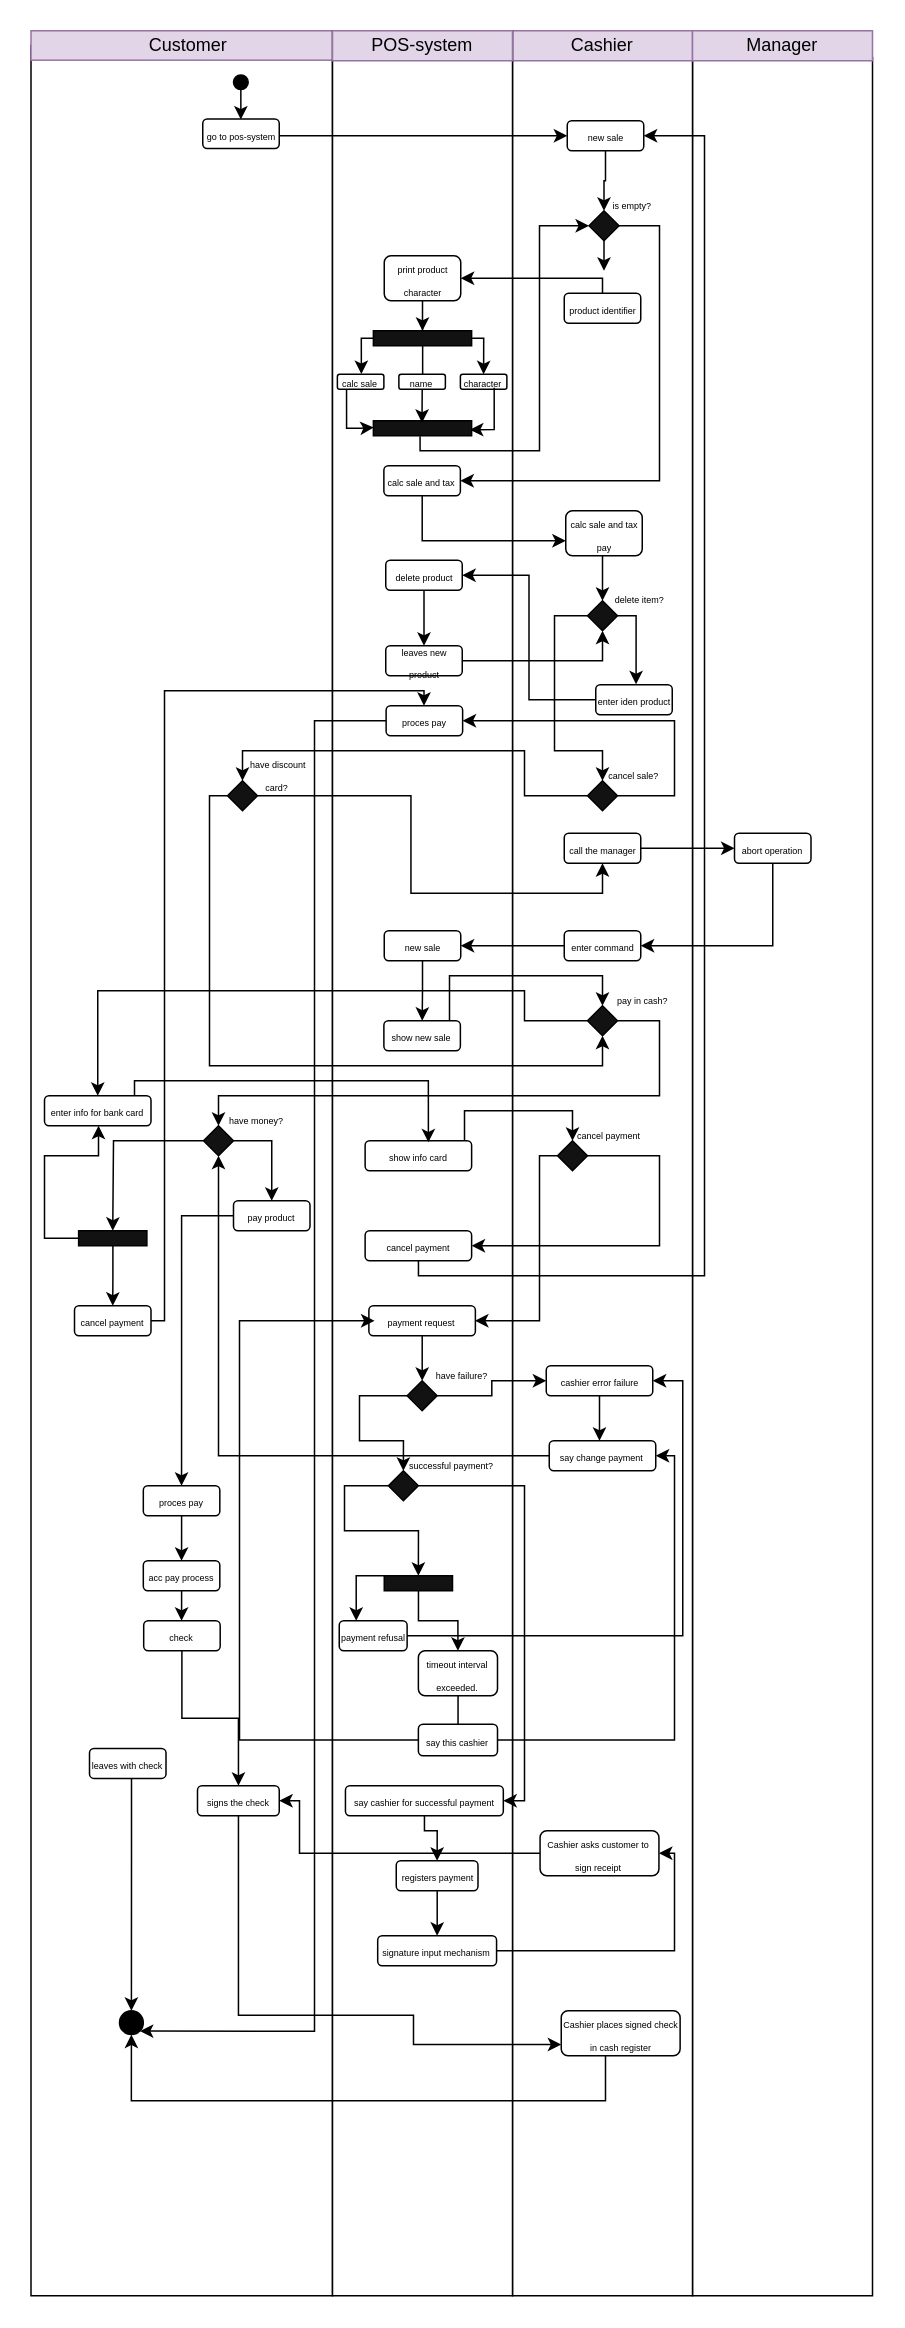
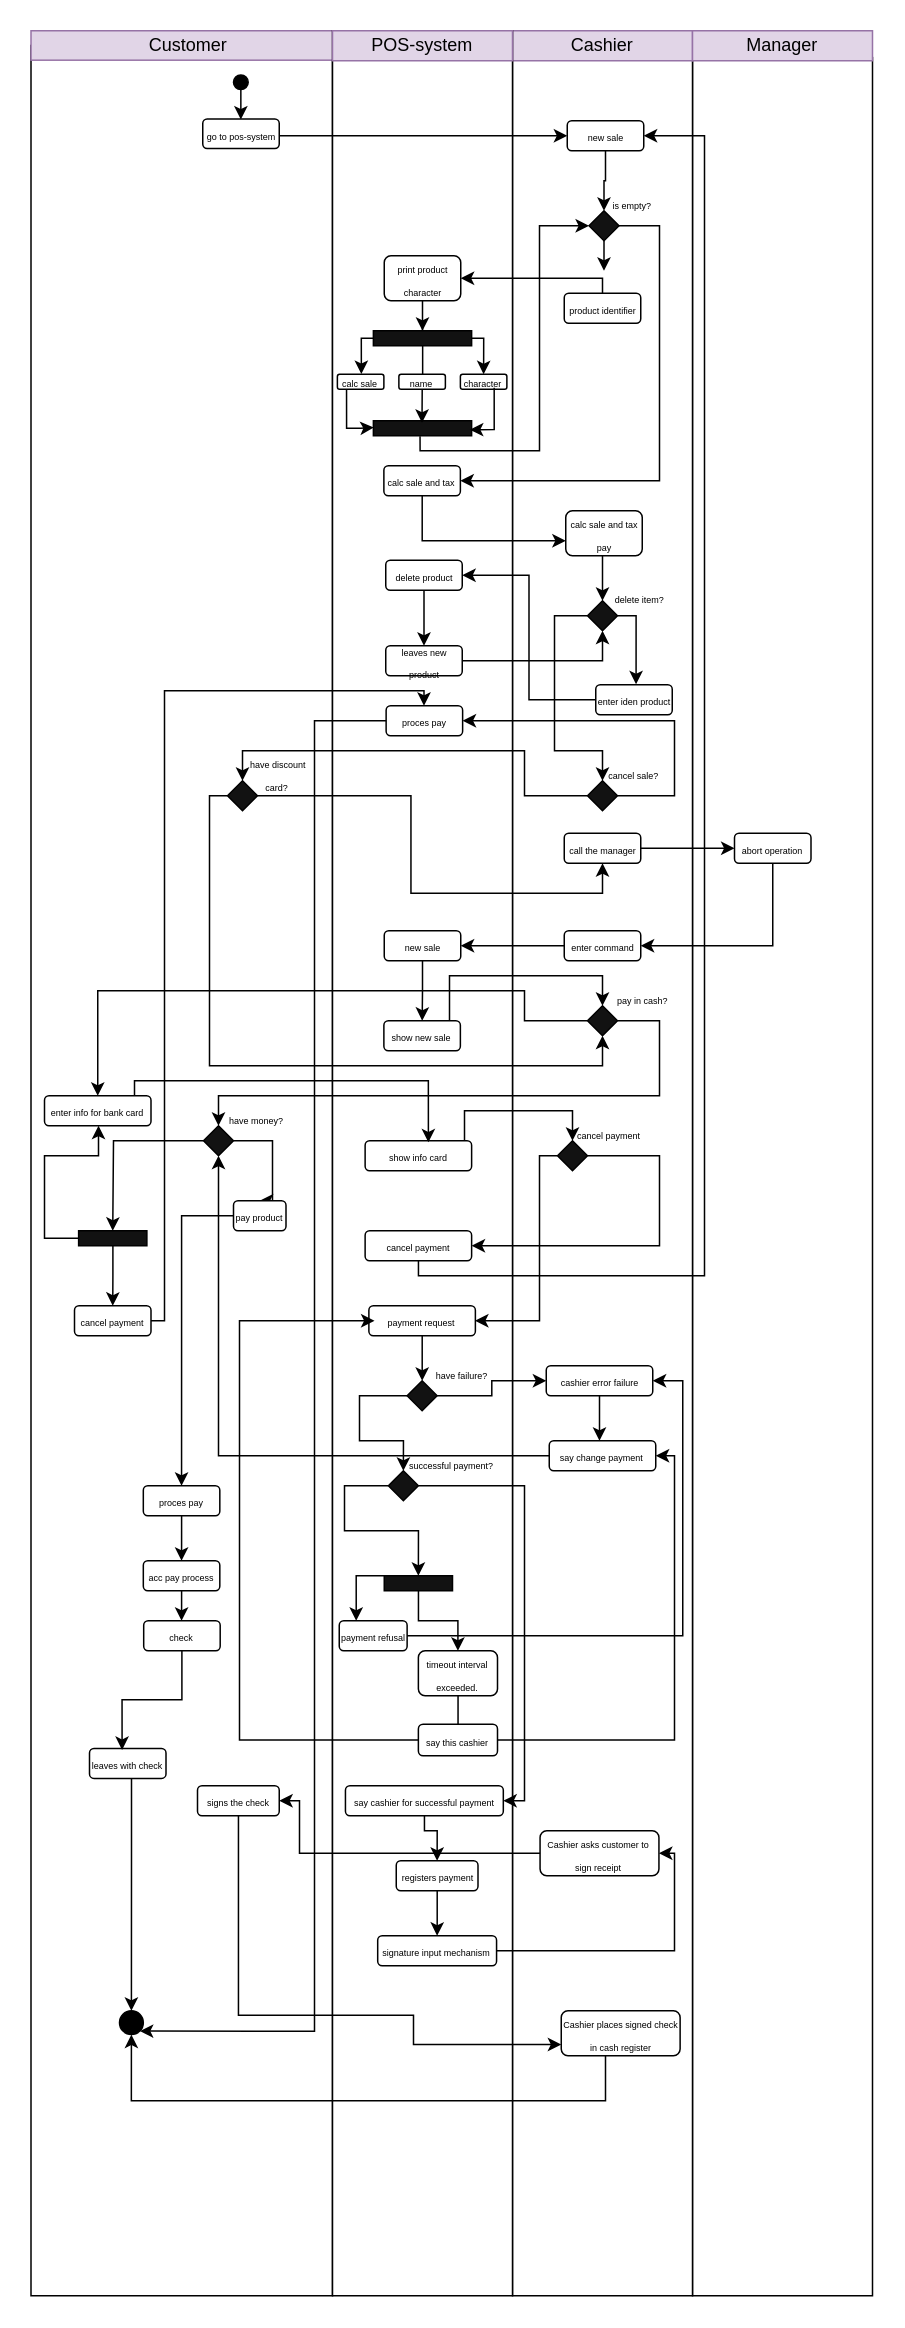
(272, 1216) -> (260, 1216)
(198, 1718) -> (133, 1700)
